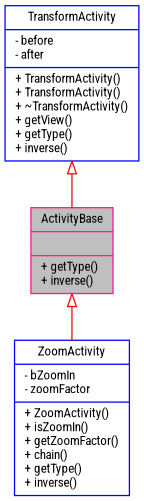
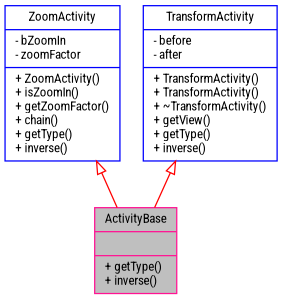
(72, 323) -> (109, 190)
